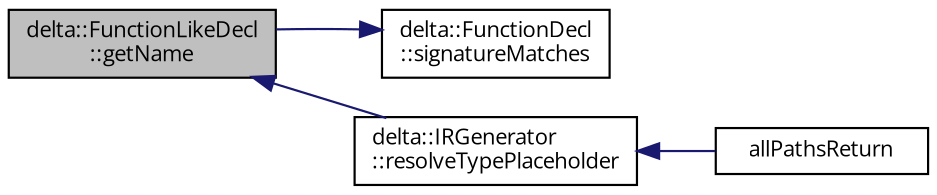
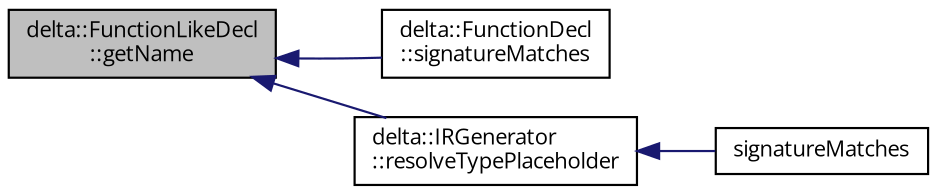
(318, 29) -> (340, 58)
(822, 151) -> (822, 151)
